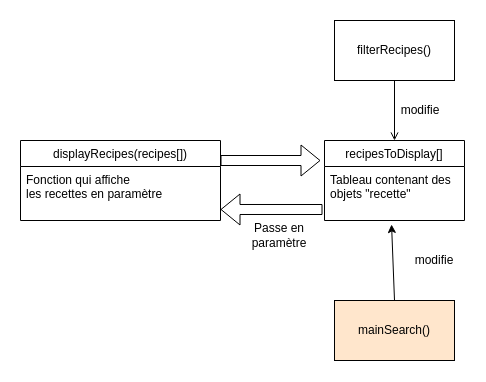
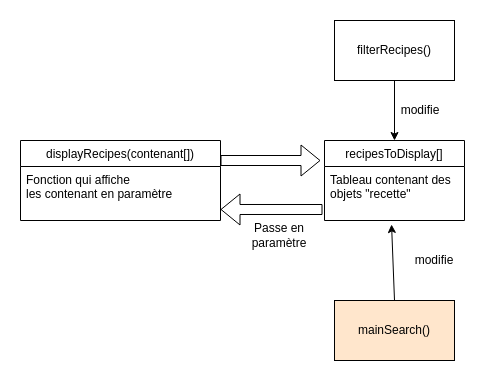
(395, 134) -> (395, 132)
(120, 154) -> (120, 154)
(85, 180) -> (85, 180)
